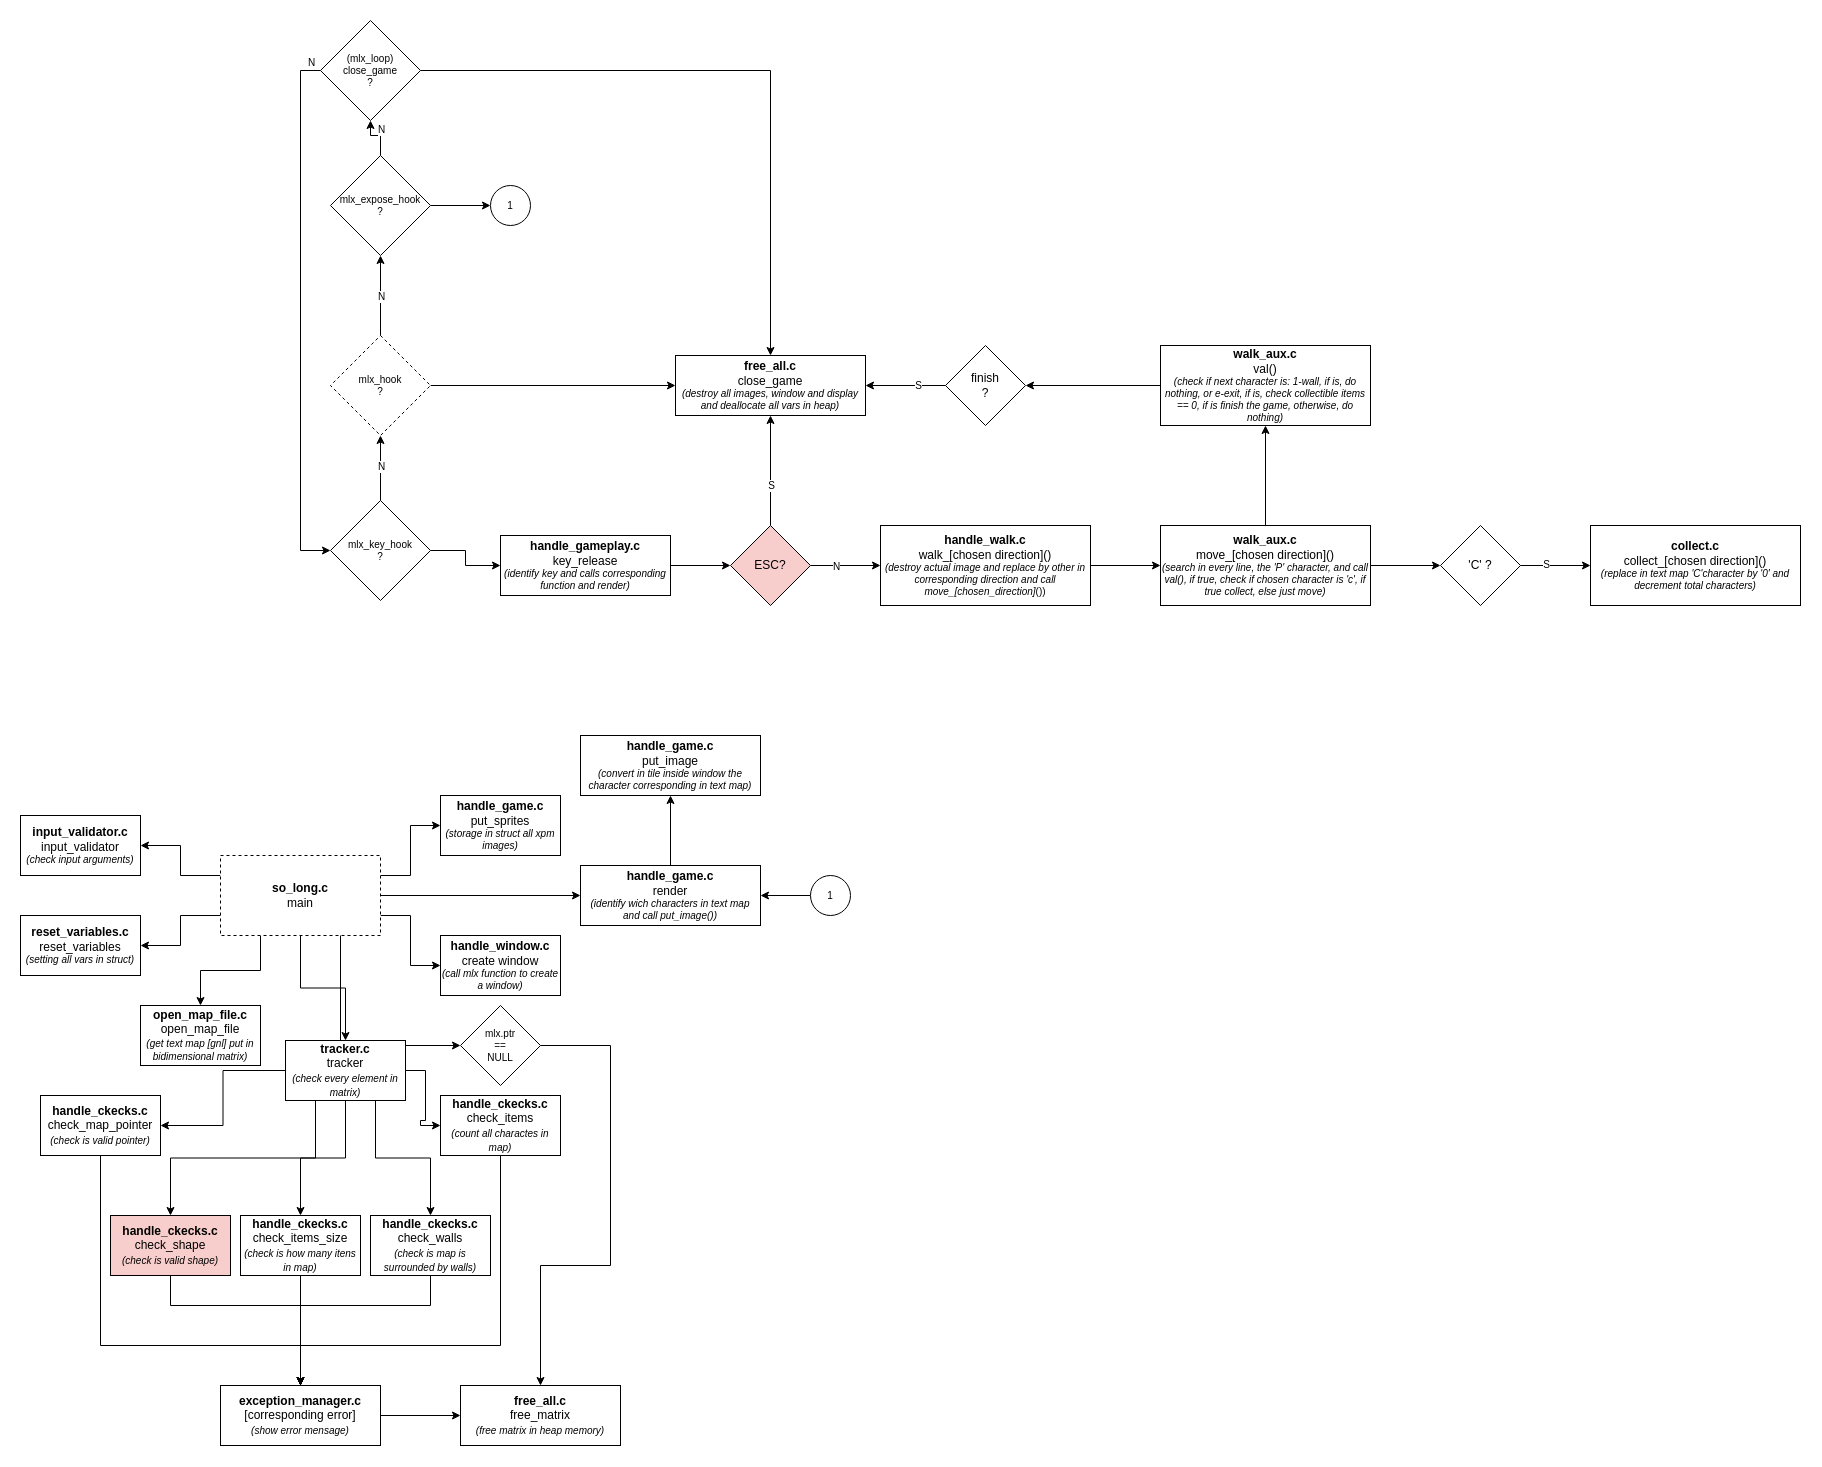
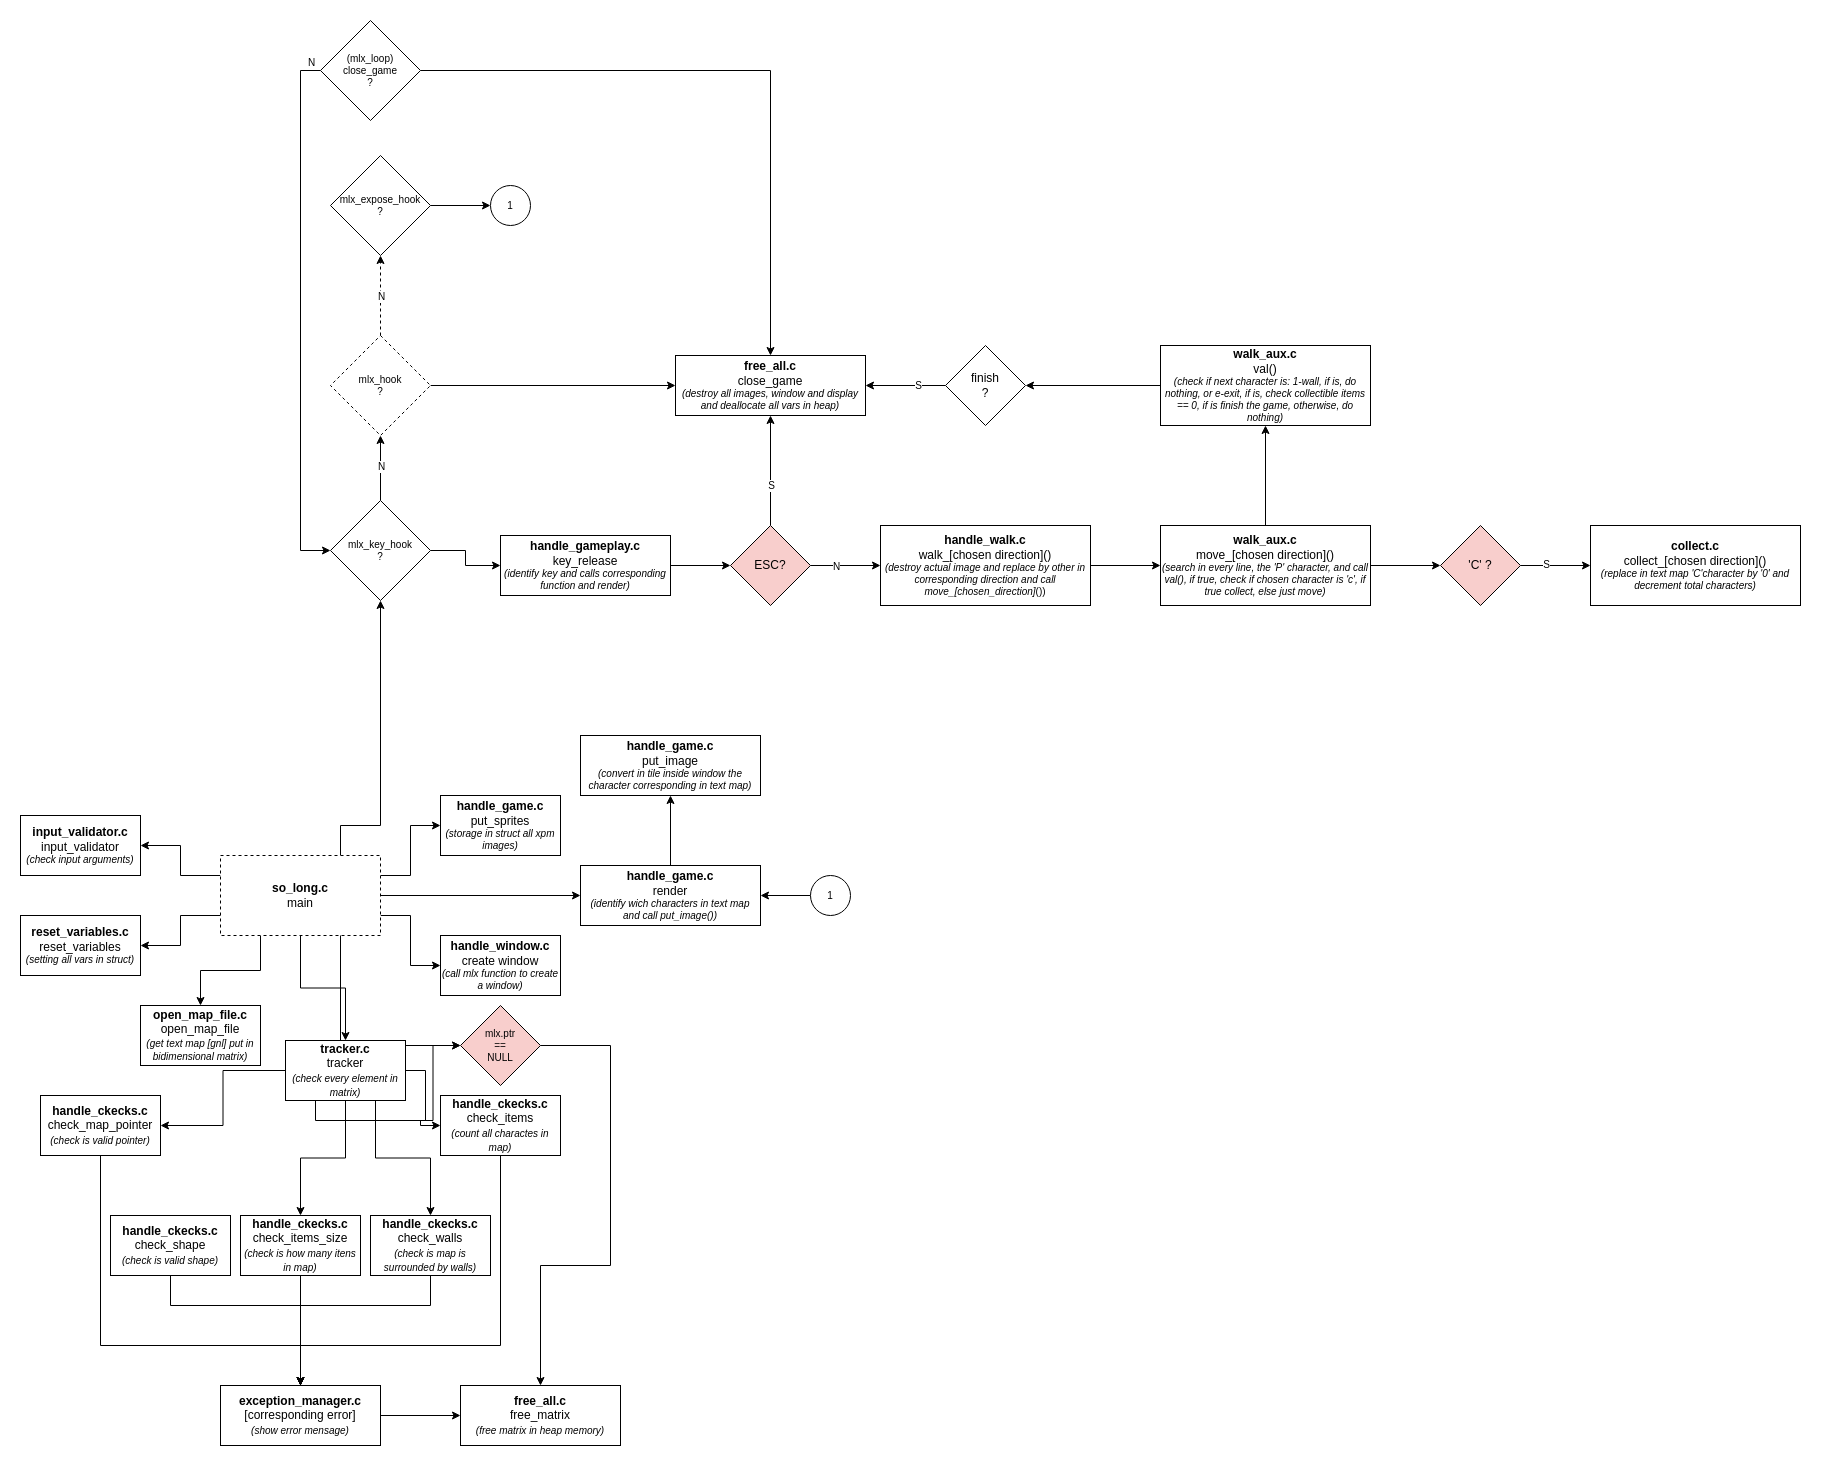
(381, 137) -> none
(381, 319) -> (381, 319)
(1481, 566) -> (1481, 566)
none -> (381, 751)
(430, 1046) -> (430, 1046)
(501, 1046) -> (501, 1046)
(210, 1158) -> (365, 1121)
(171, 1246) -> (171, 1246)
